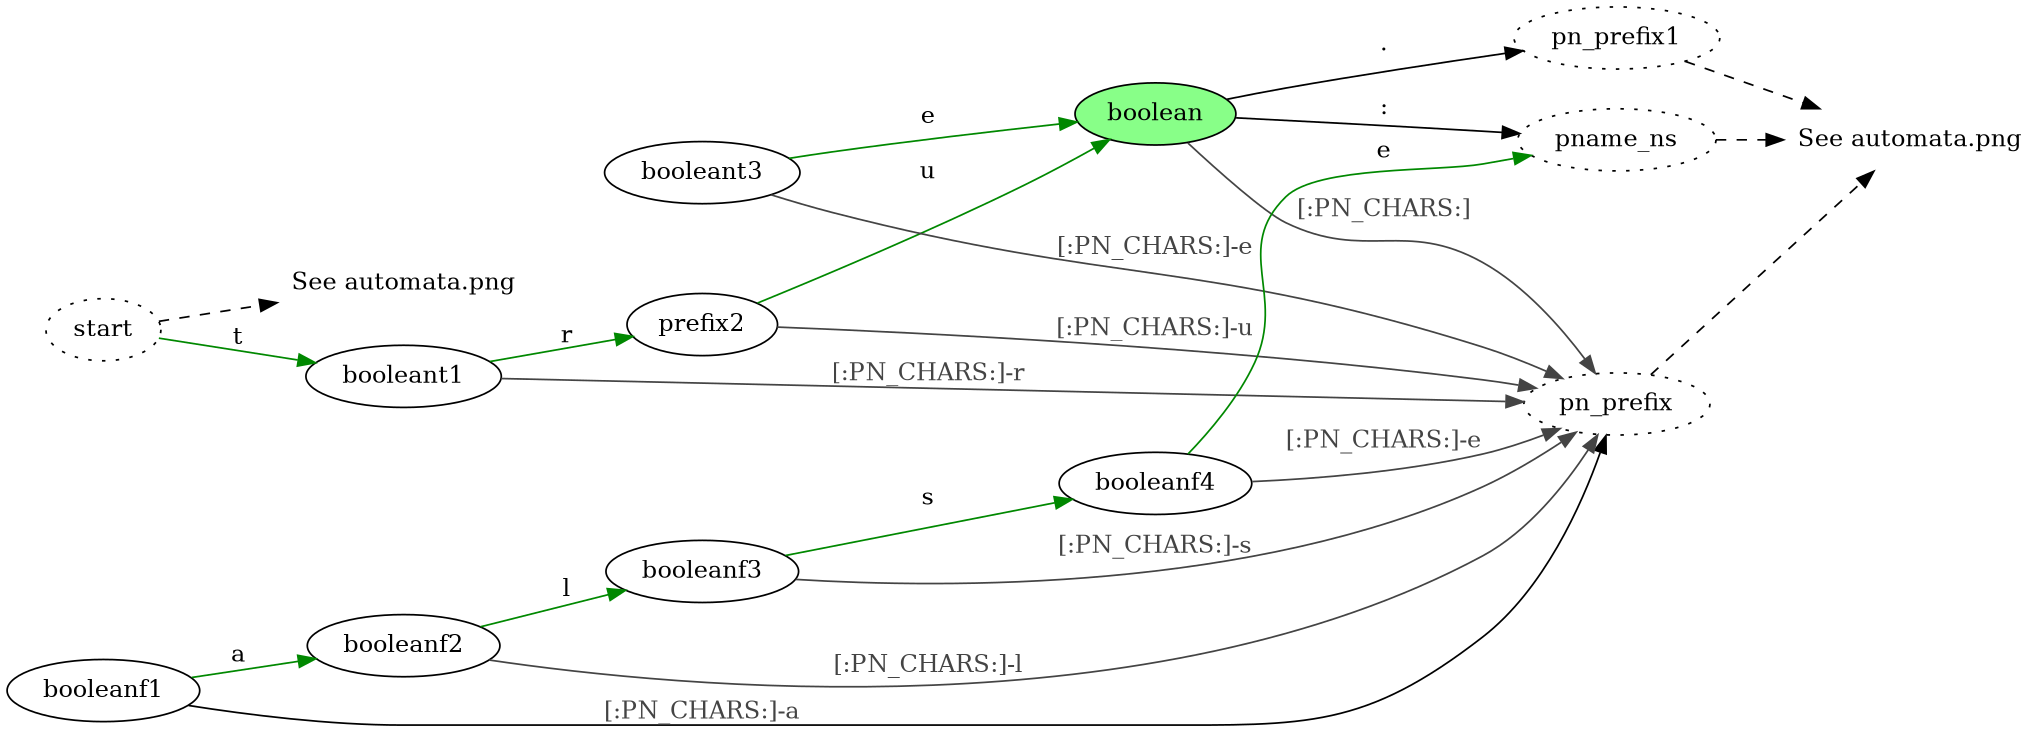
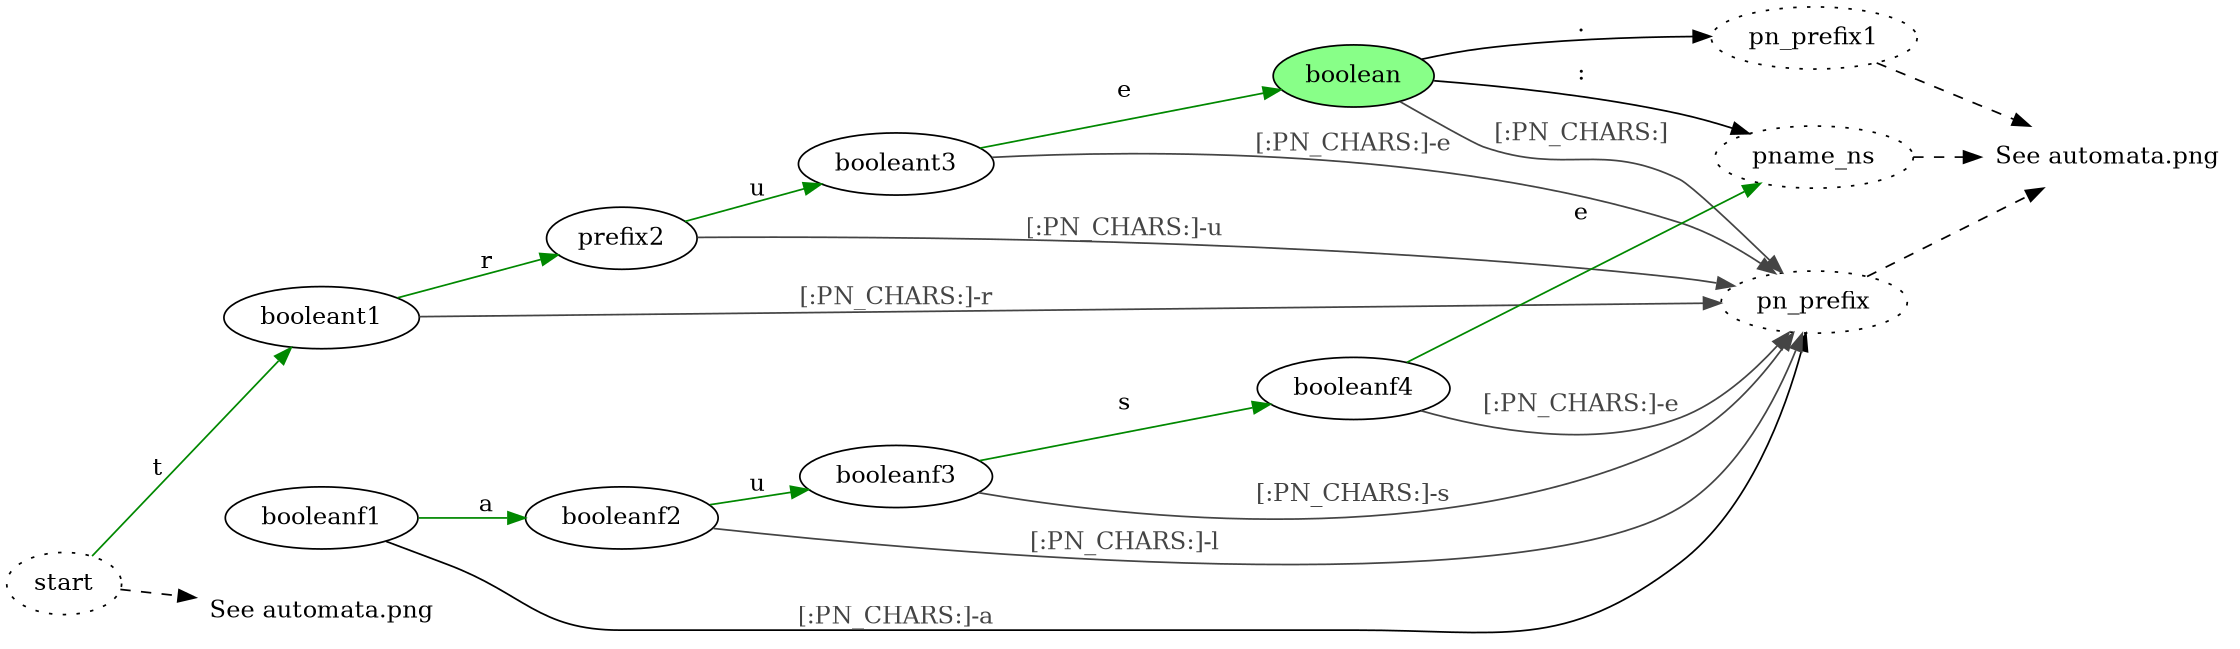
(937, 226) -> (745, 205)
(567, 590) -> (758, 484)
